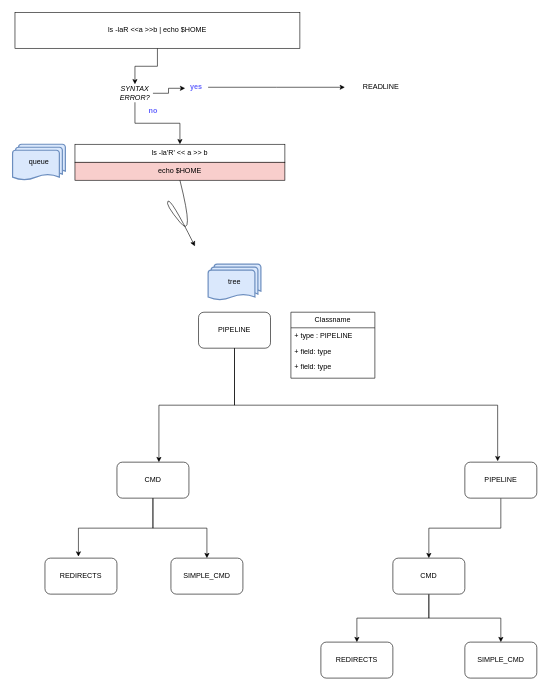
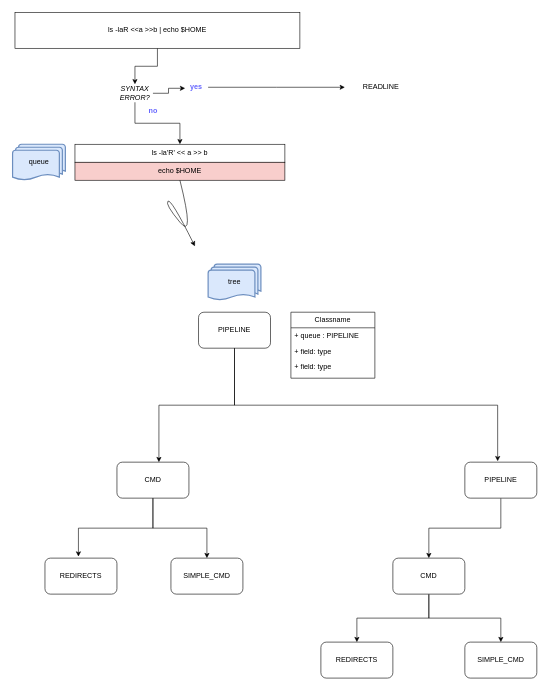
(325, 336) -> (327, 336)
